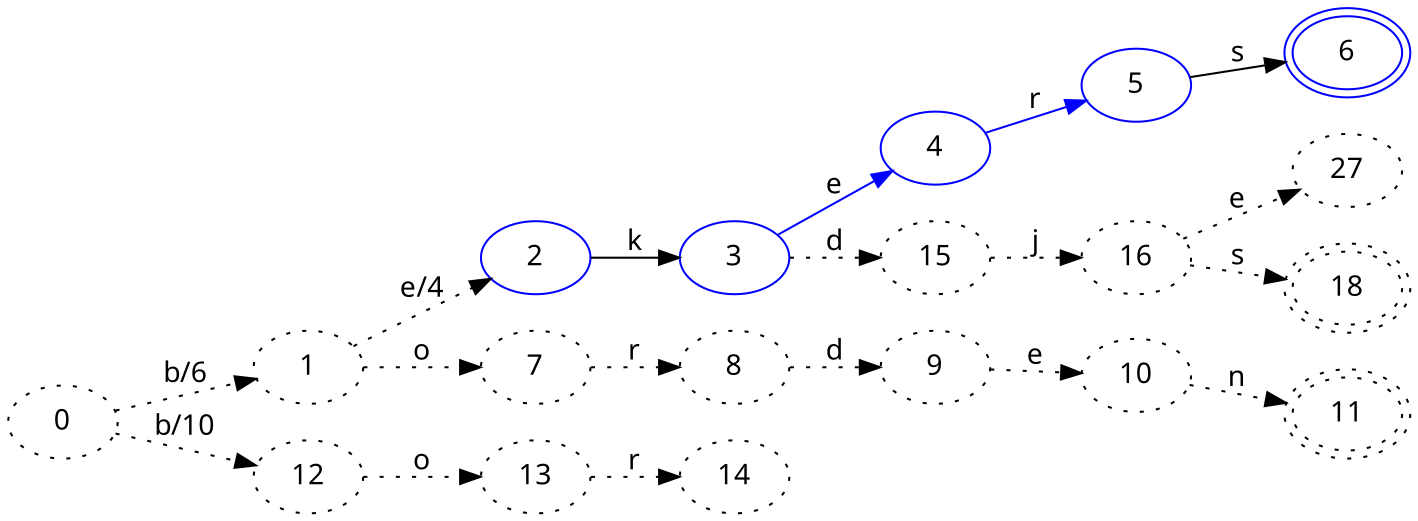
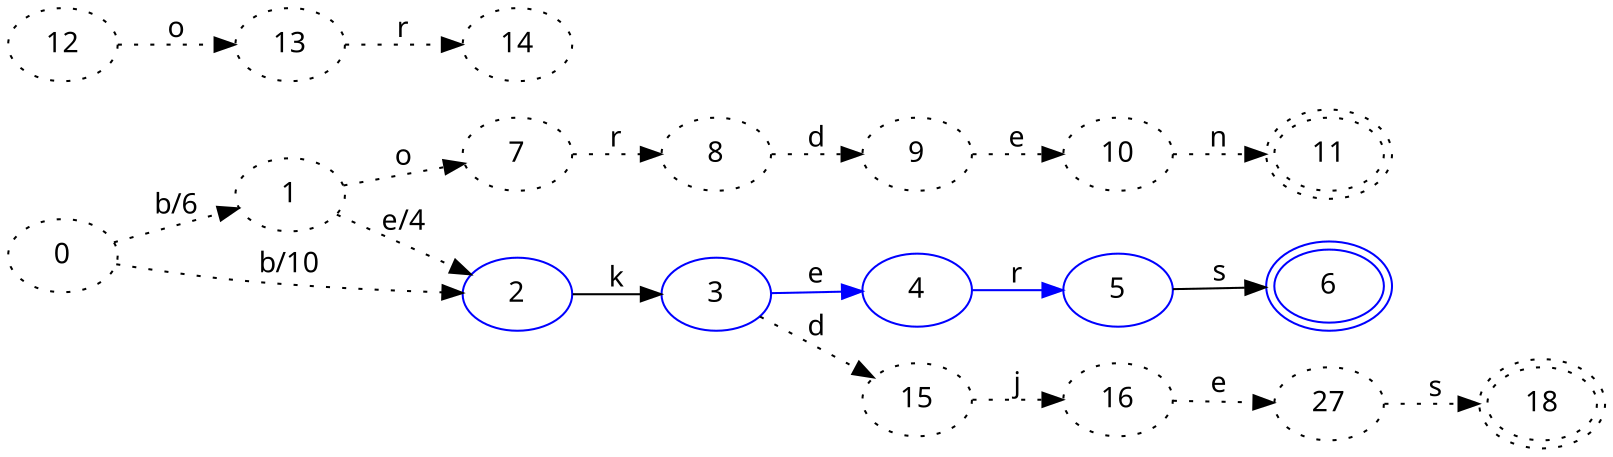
(1228, 271) -> (1421, 404)
(176, 447) -> (279, 284)
